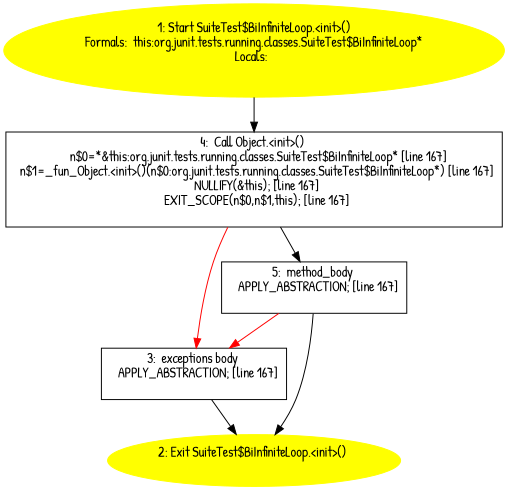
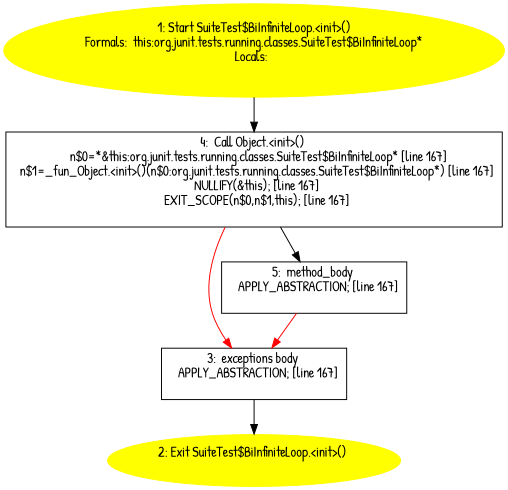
(304, 372) -> none
